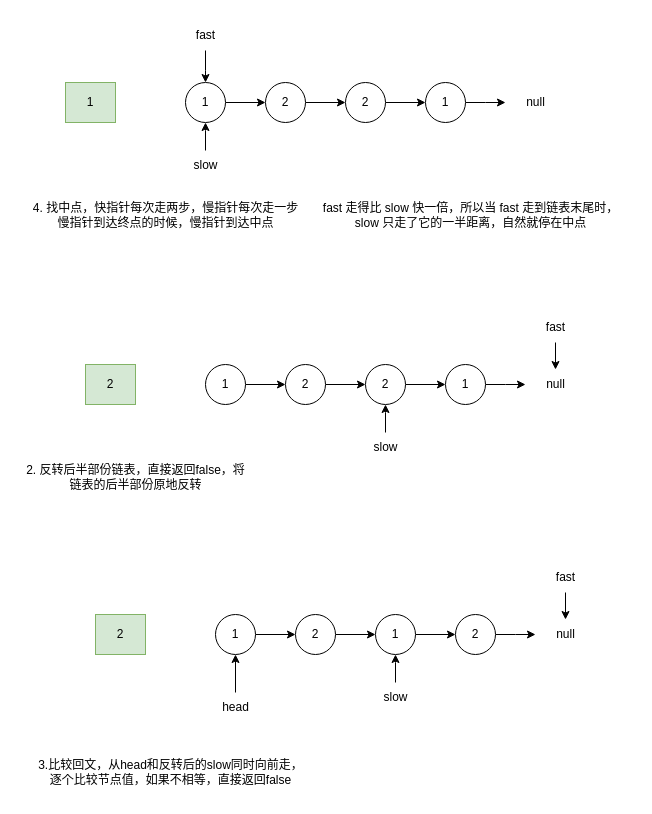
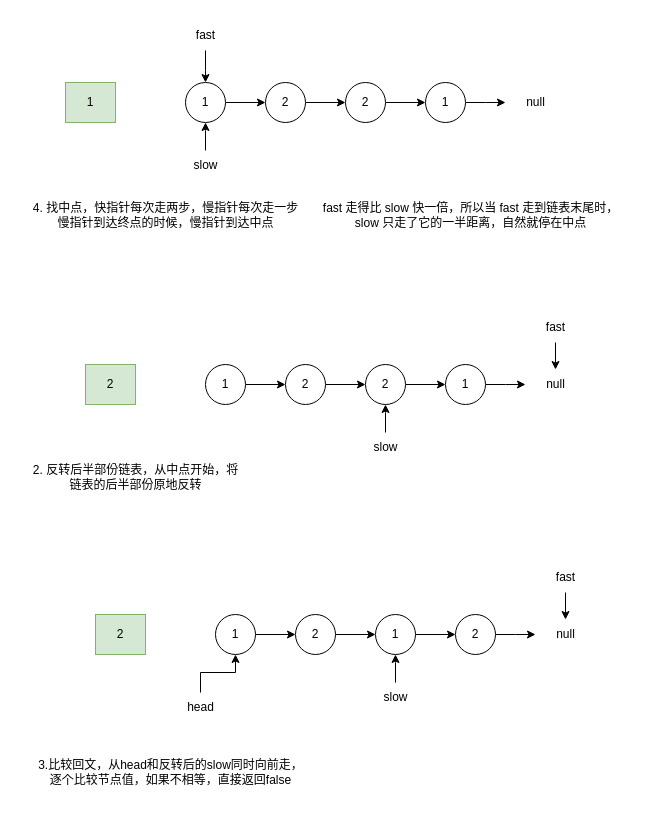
(136, 478) -> (136, 478)
(236, 708) -> (201, 708)
